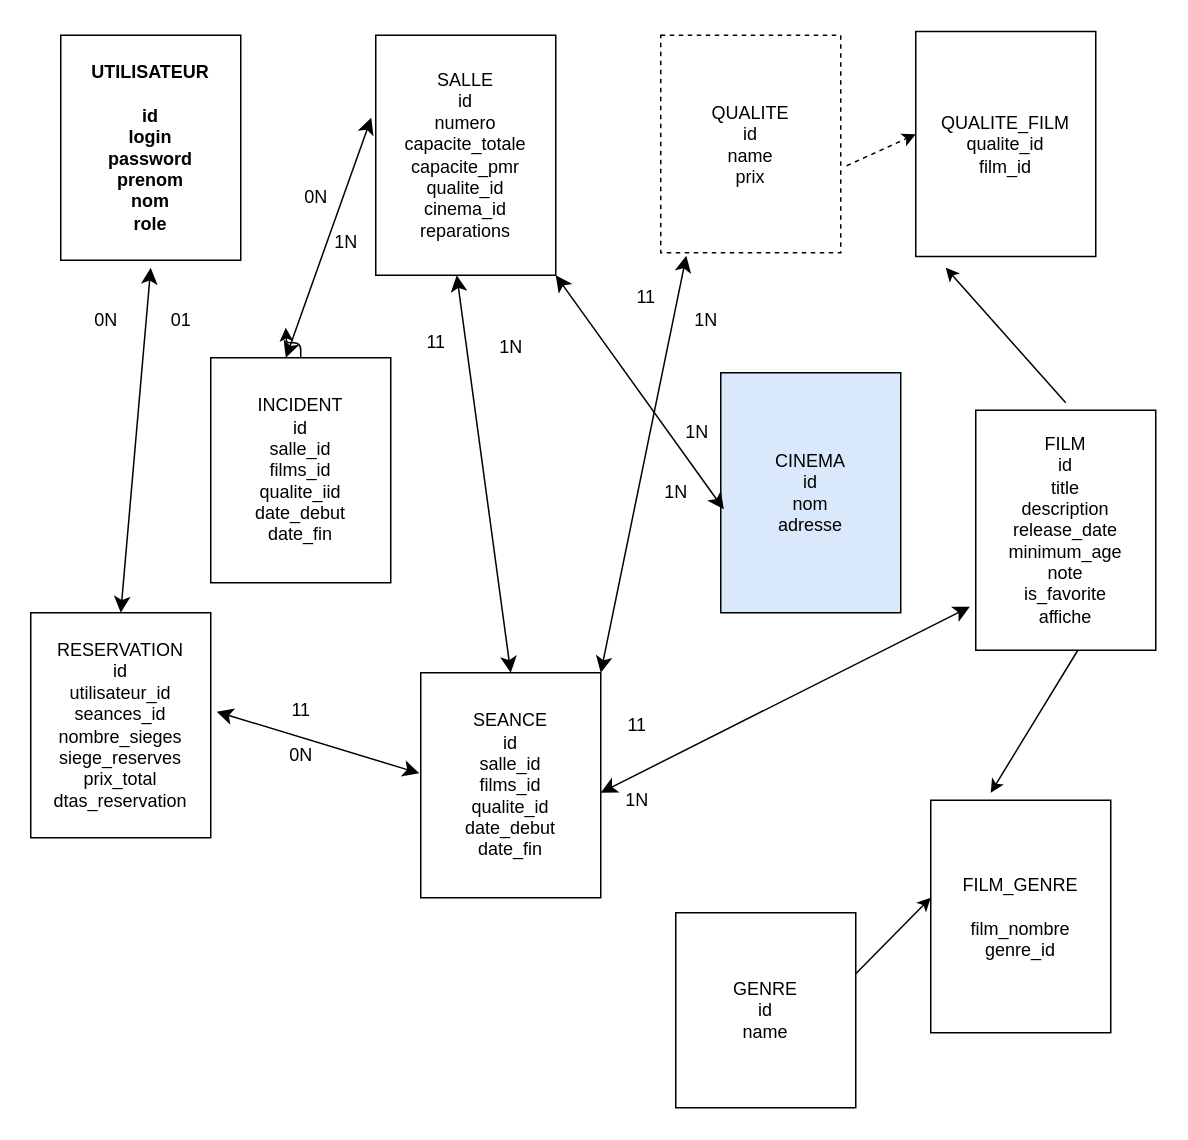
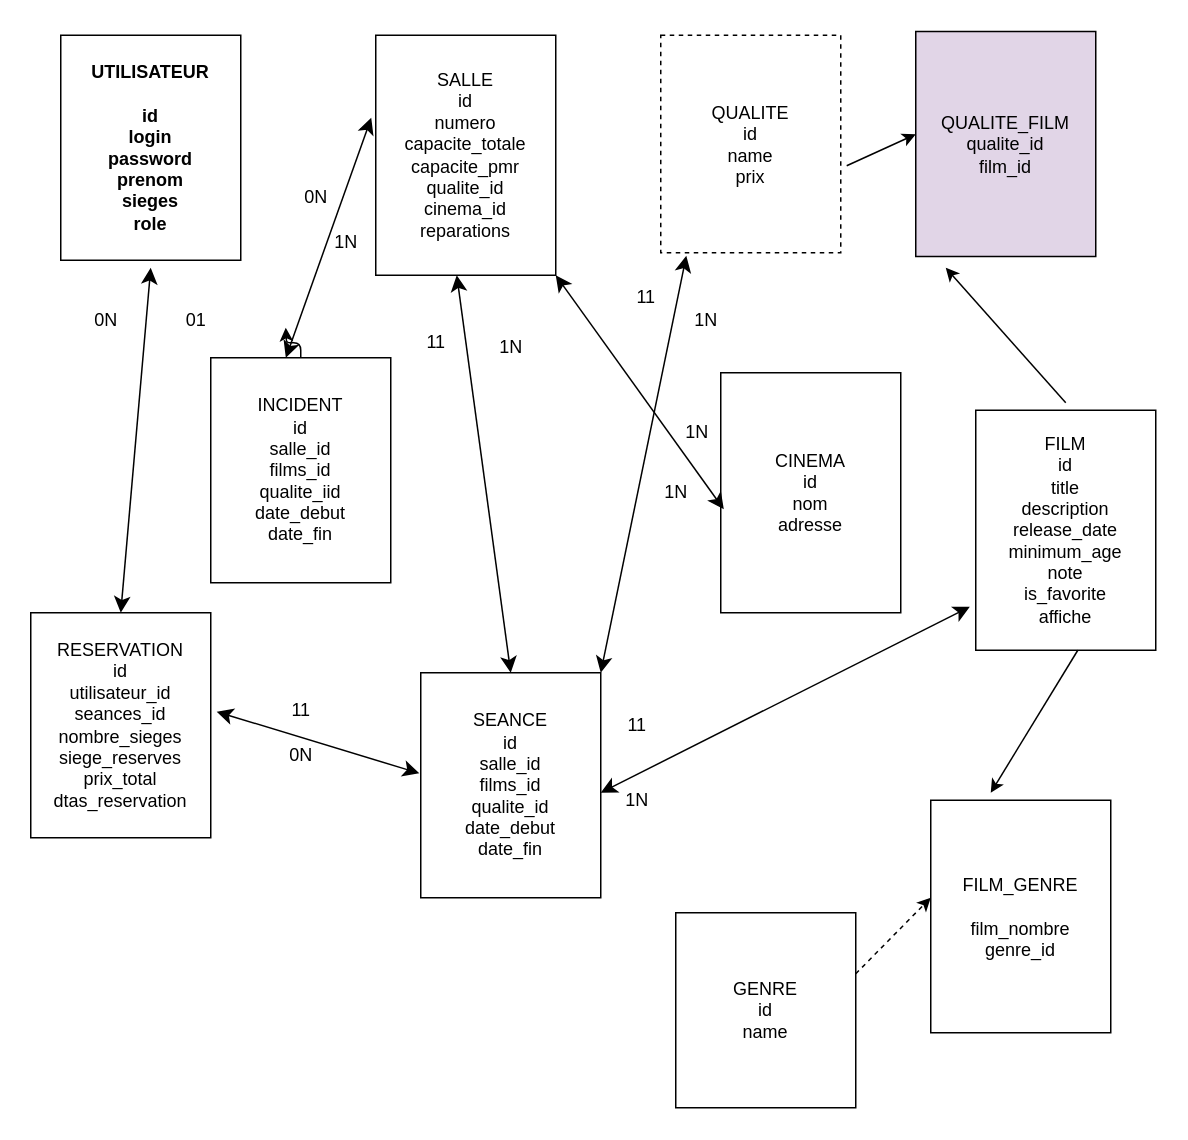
(1006, 144) -> (1006, 144)
(151, 148) -> (151, 148)
(877, 152) -> (877, 152)
(181, 320) -> (196, 320)
(811, 493) -> (811, 493)
(890, 939) -> (890, 939)
